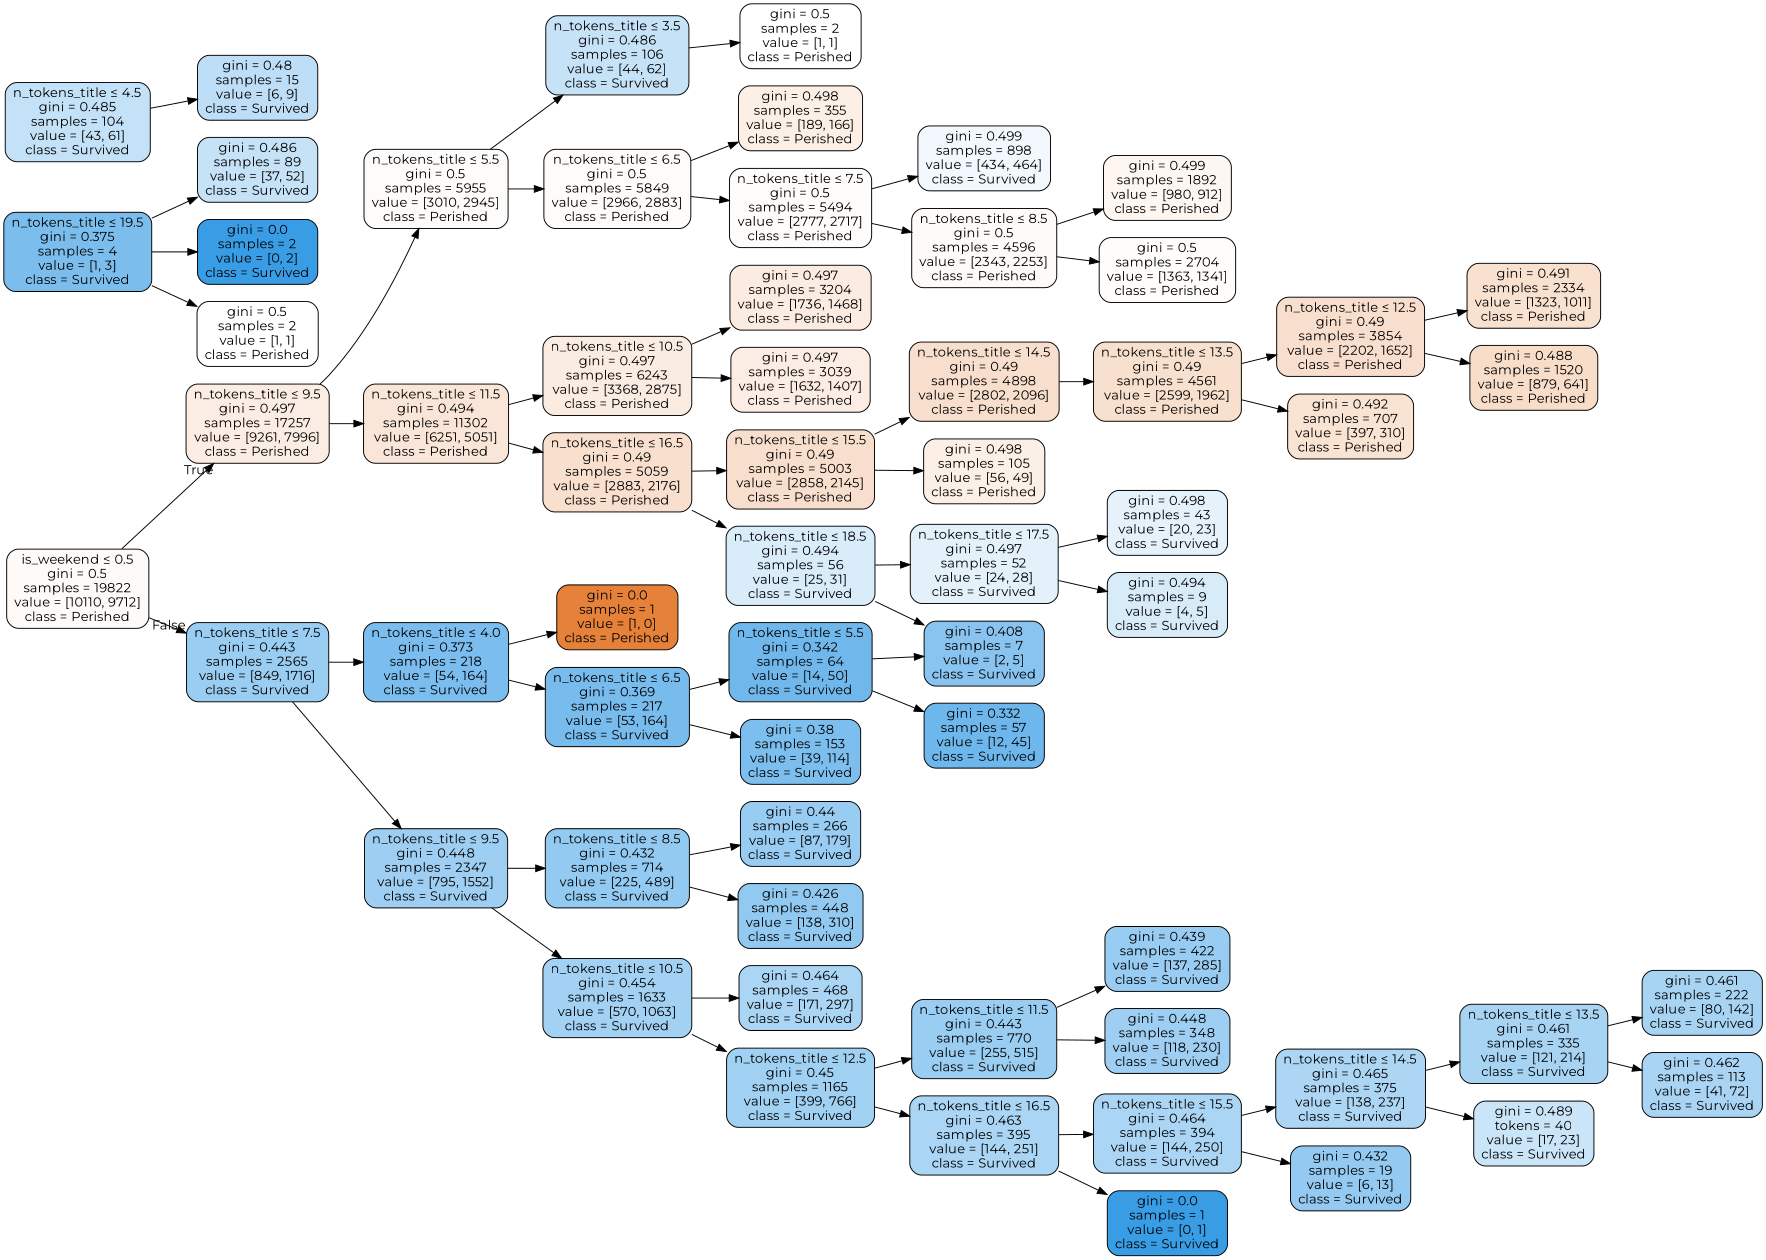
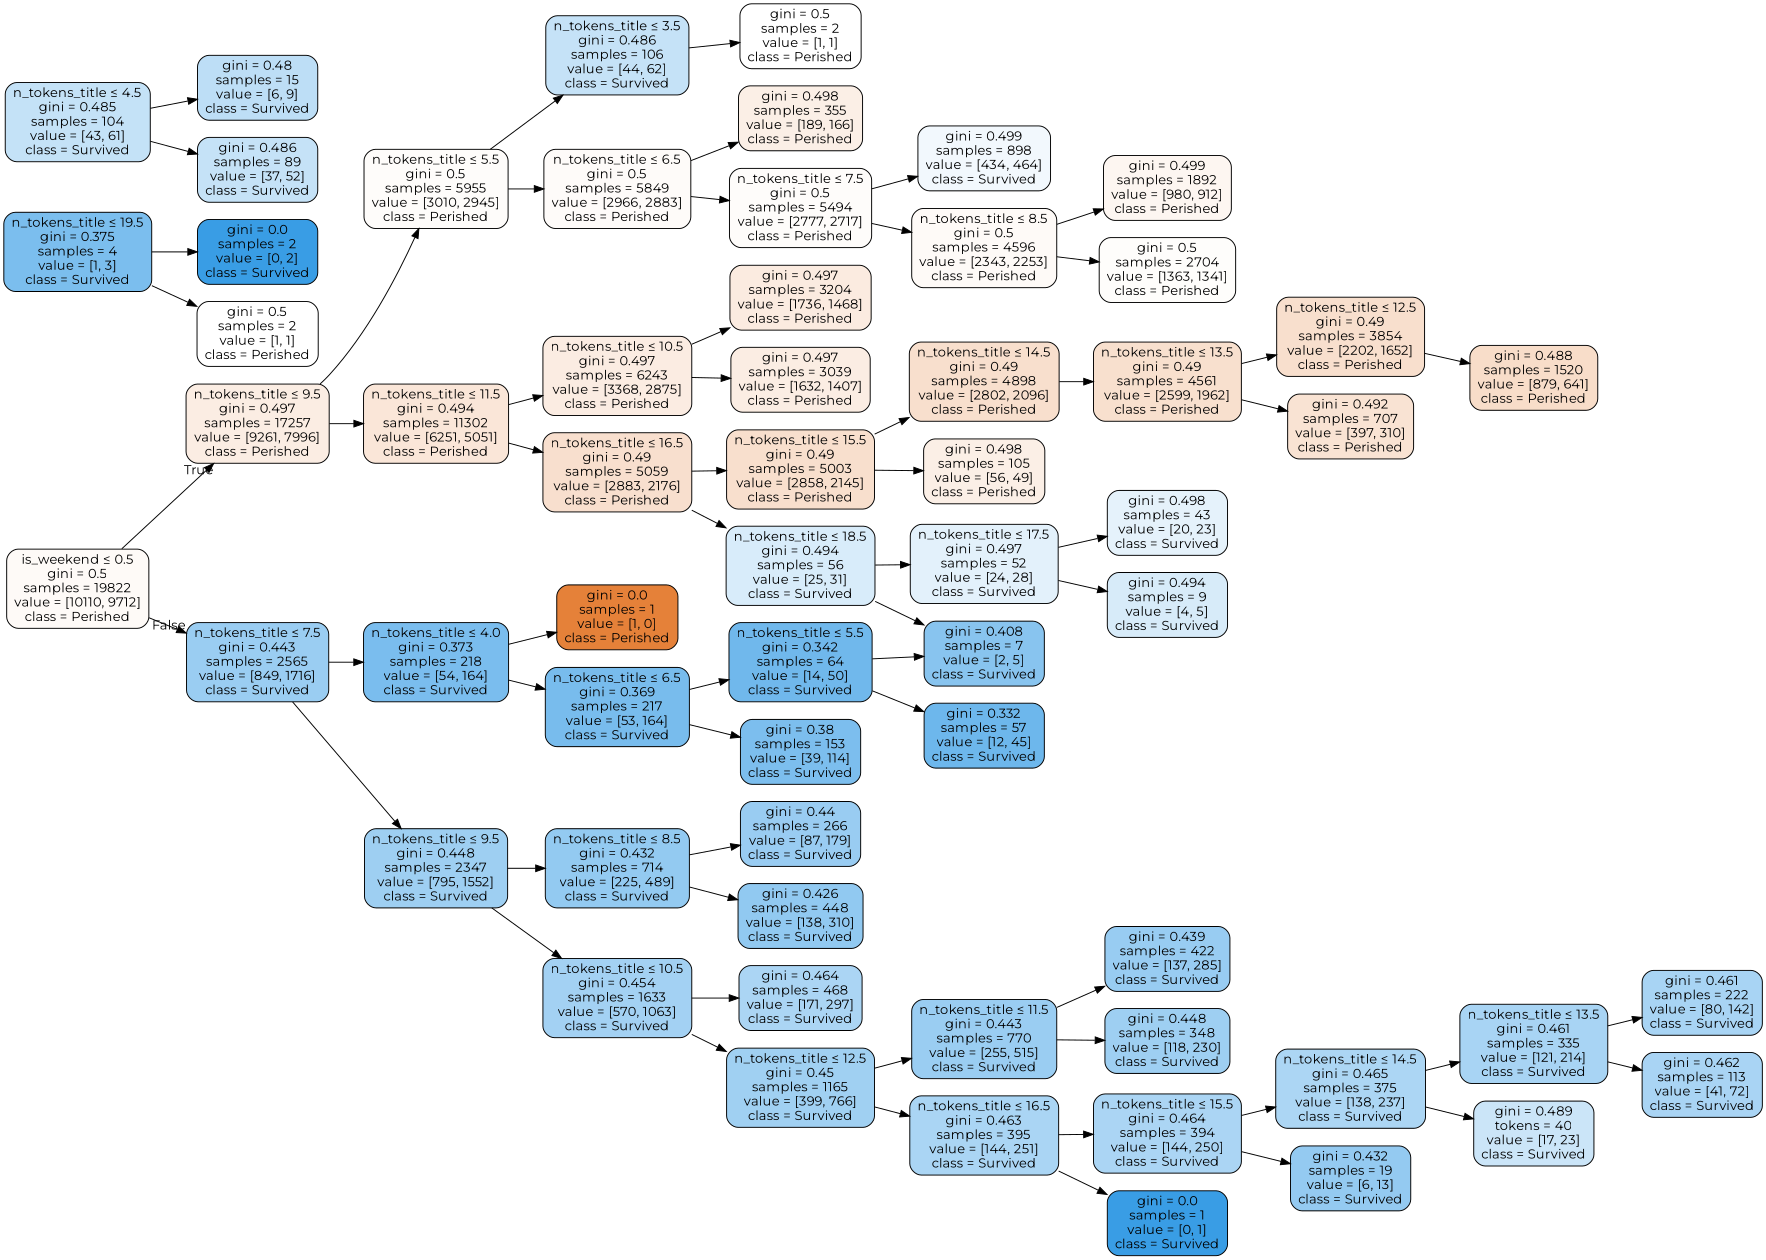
(170, 210) -> (169, 146)
(1534, 296) -> none
